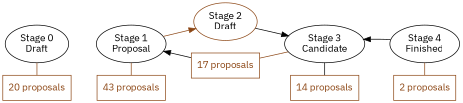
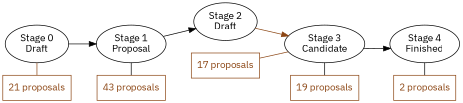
(225, 22) -> (225, 22)
(268, 31) -> (268, 31)
(176, 33) -> (176, 33)
(381, 39) -> (373, 49)
(181, 55) -> (79, 44)
(131, 69) -> (131, 69)
(425, 69) -> (425, 69)
(37, 88) -> (37, 88)
(325, 88) -> (325, 88)
